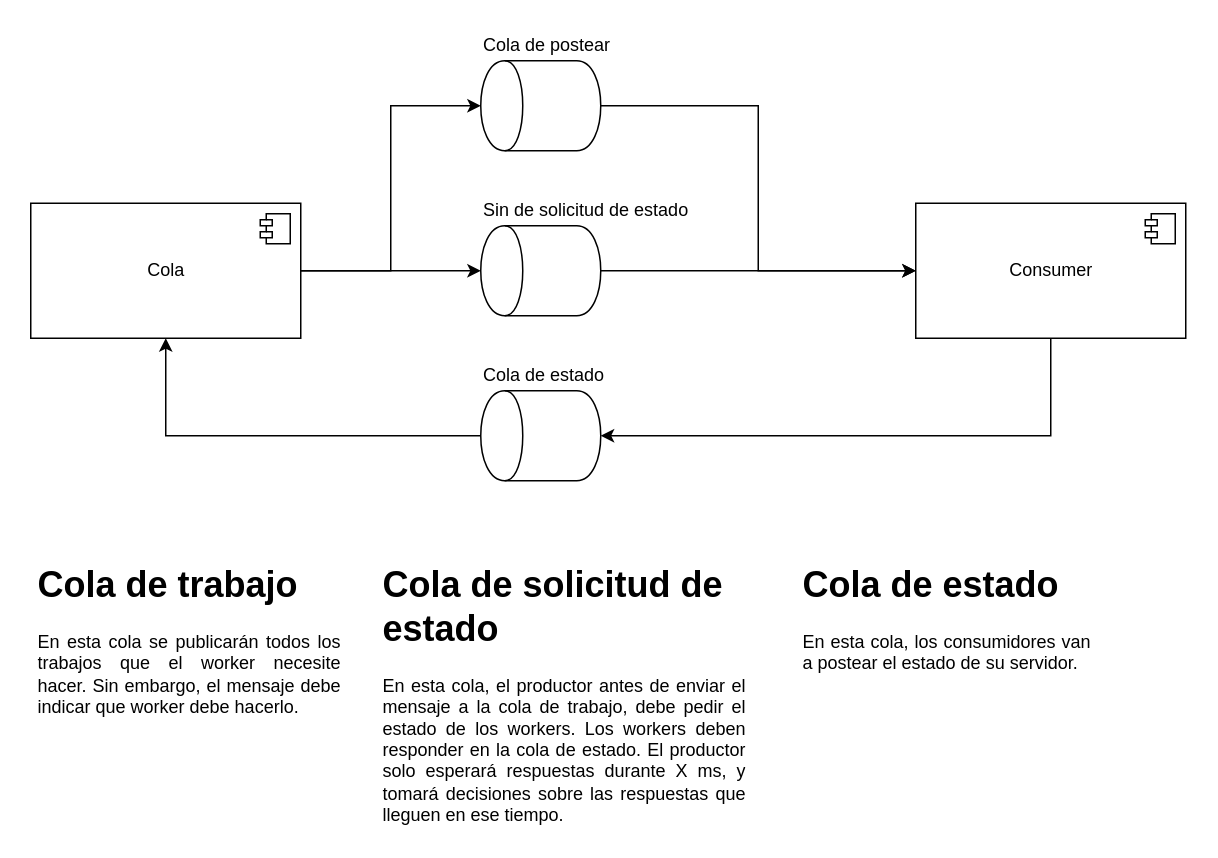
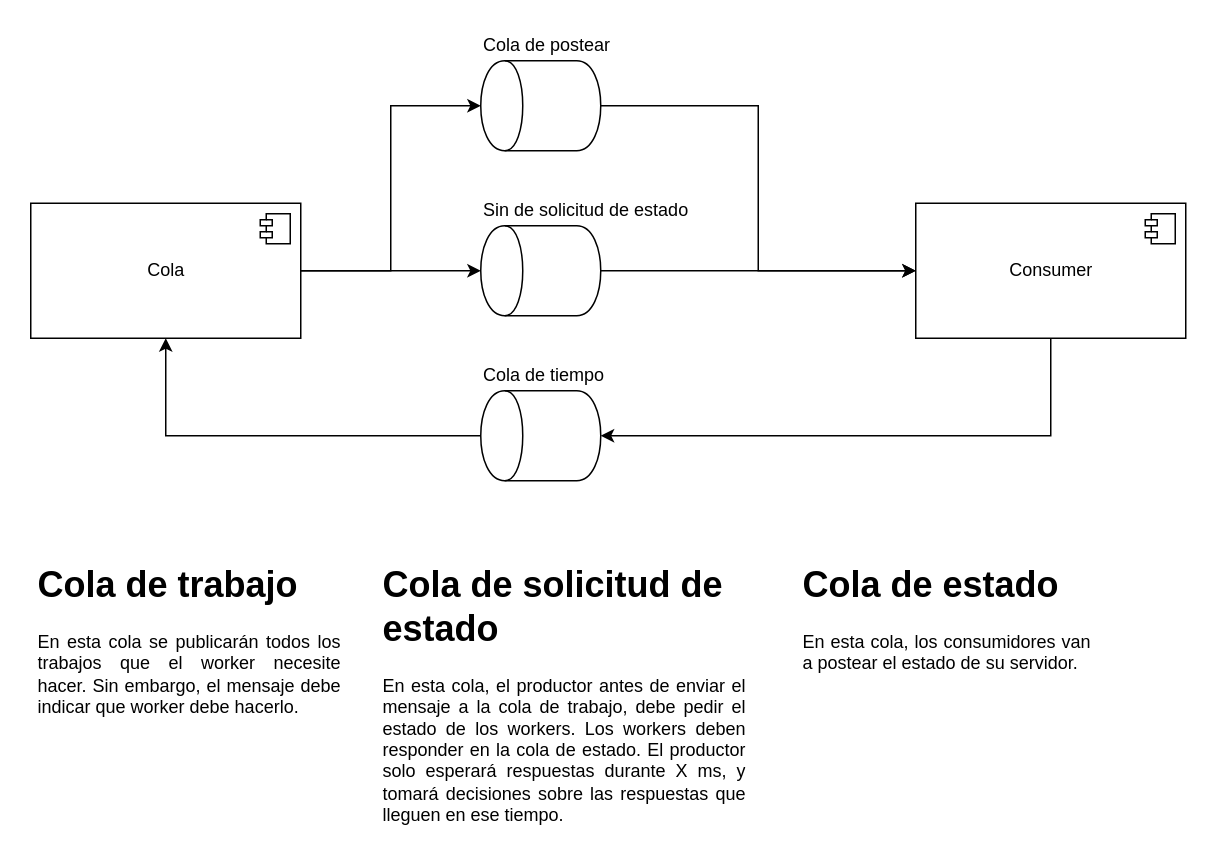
(547, 376) -> (545, 376)
